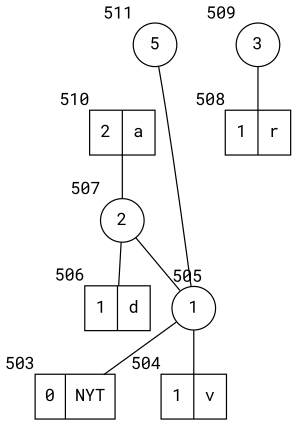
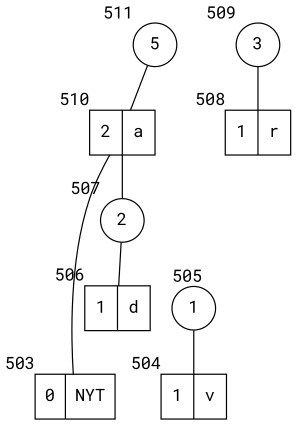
(176, 176) -> (139, 88)
(158, 264) -> none
(140, 348) -> (76, 262)
